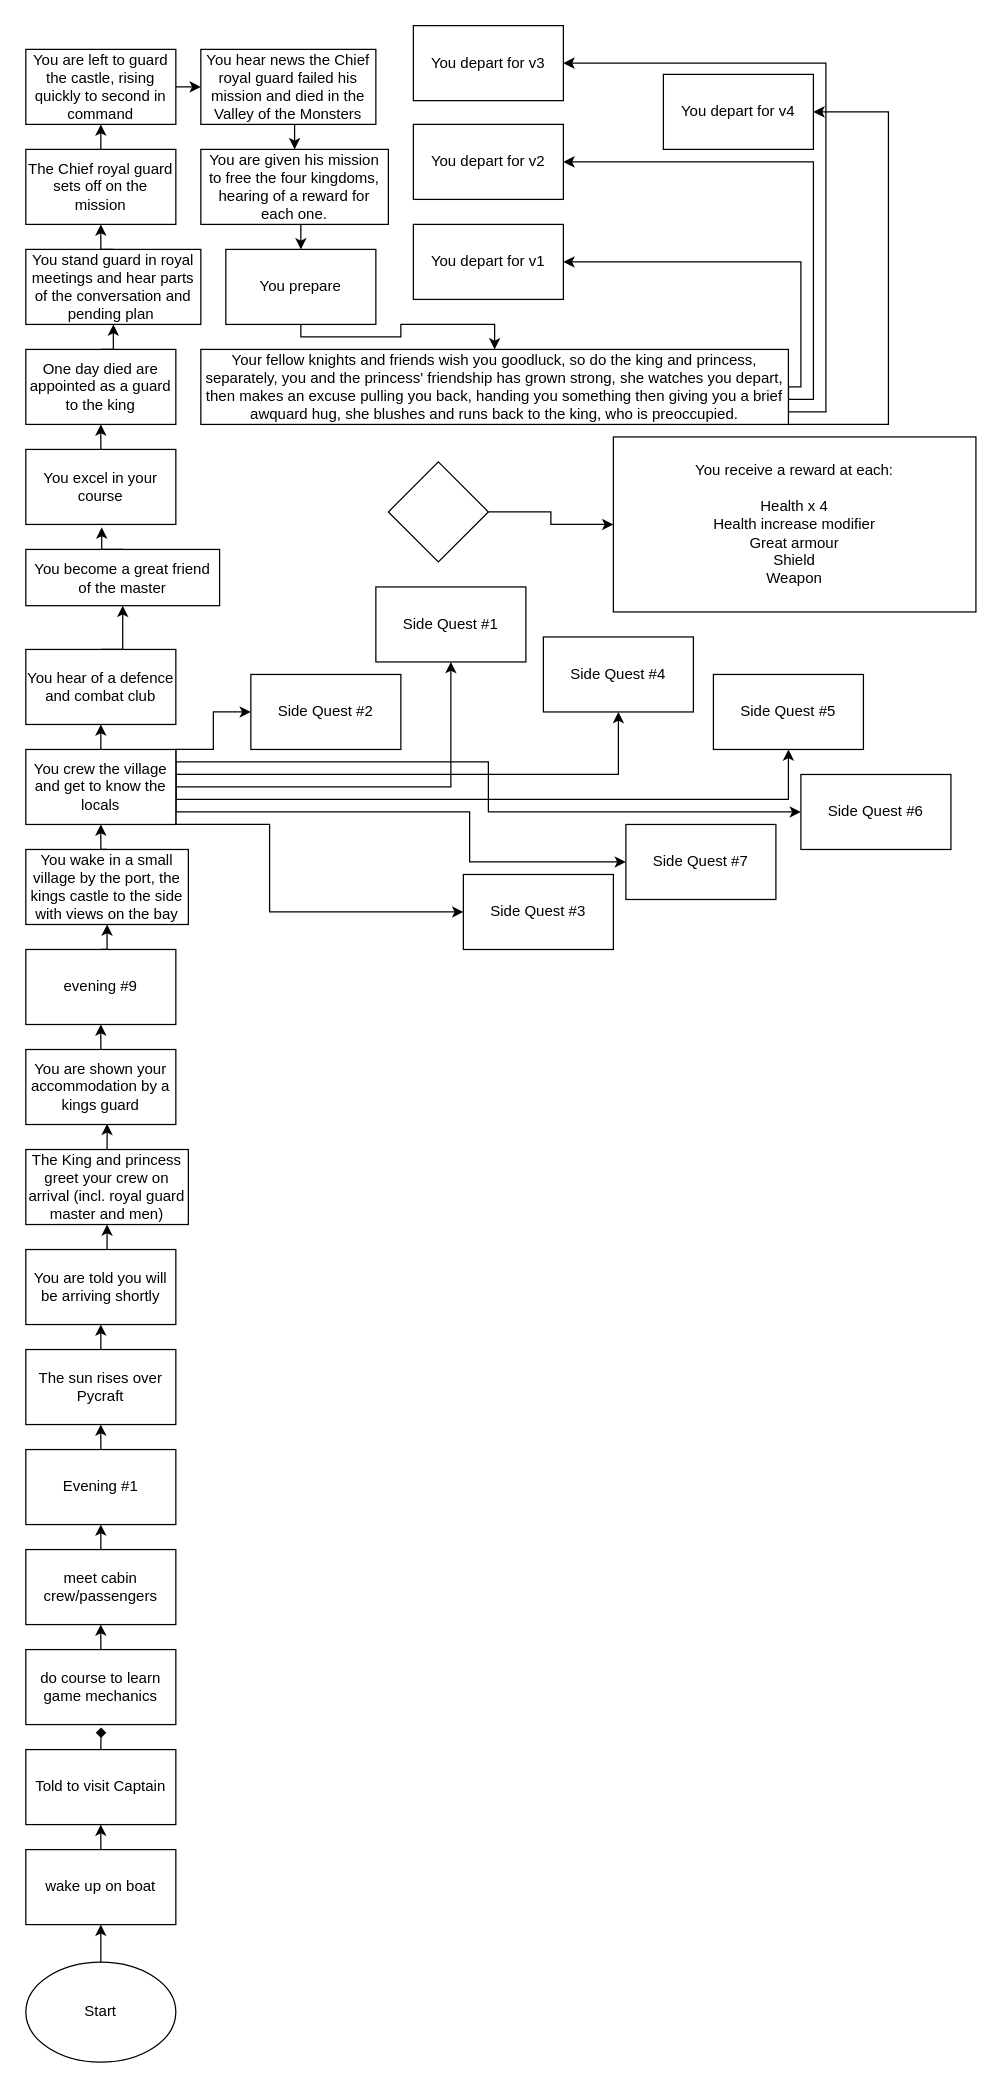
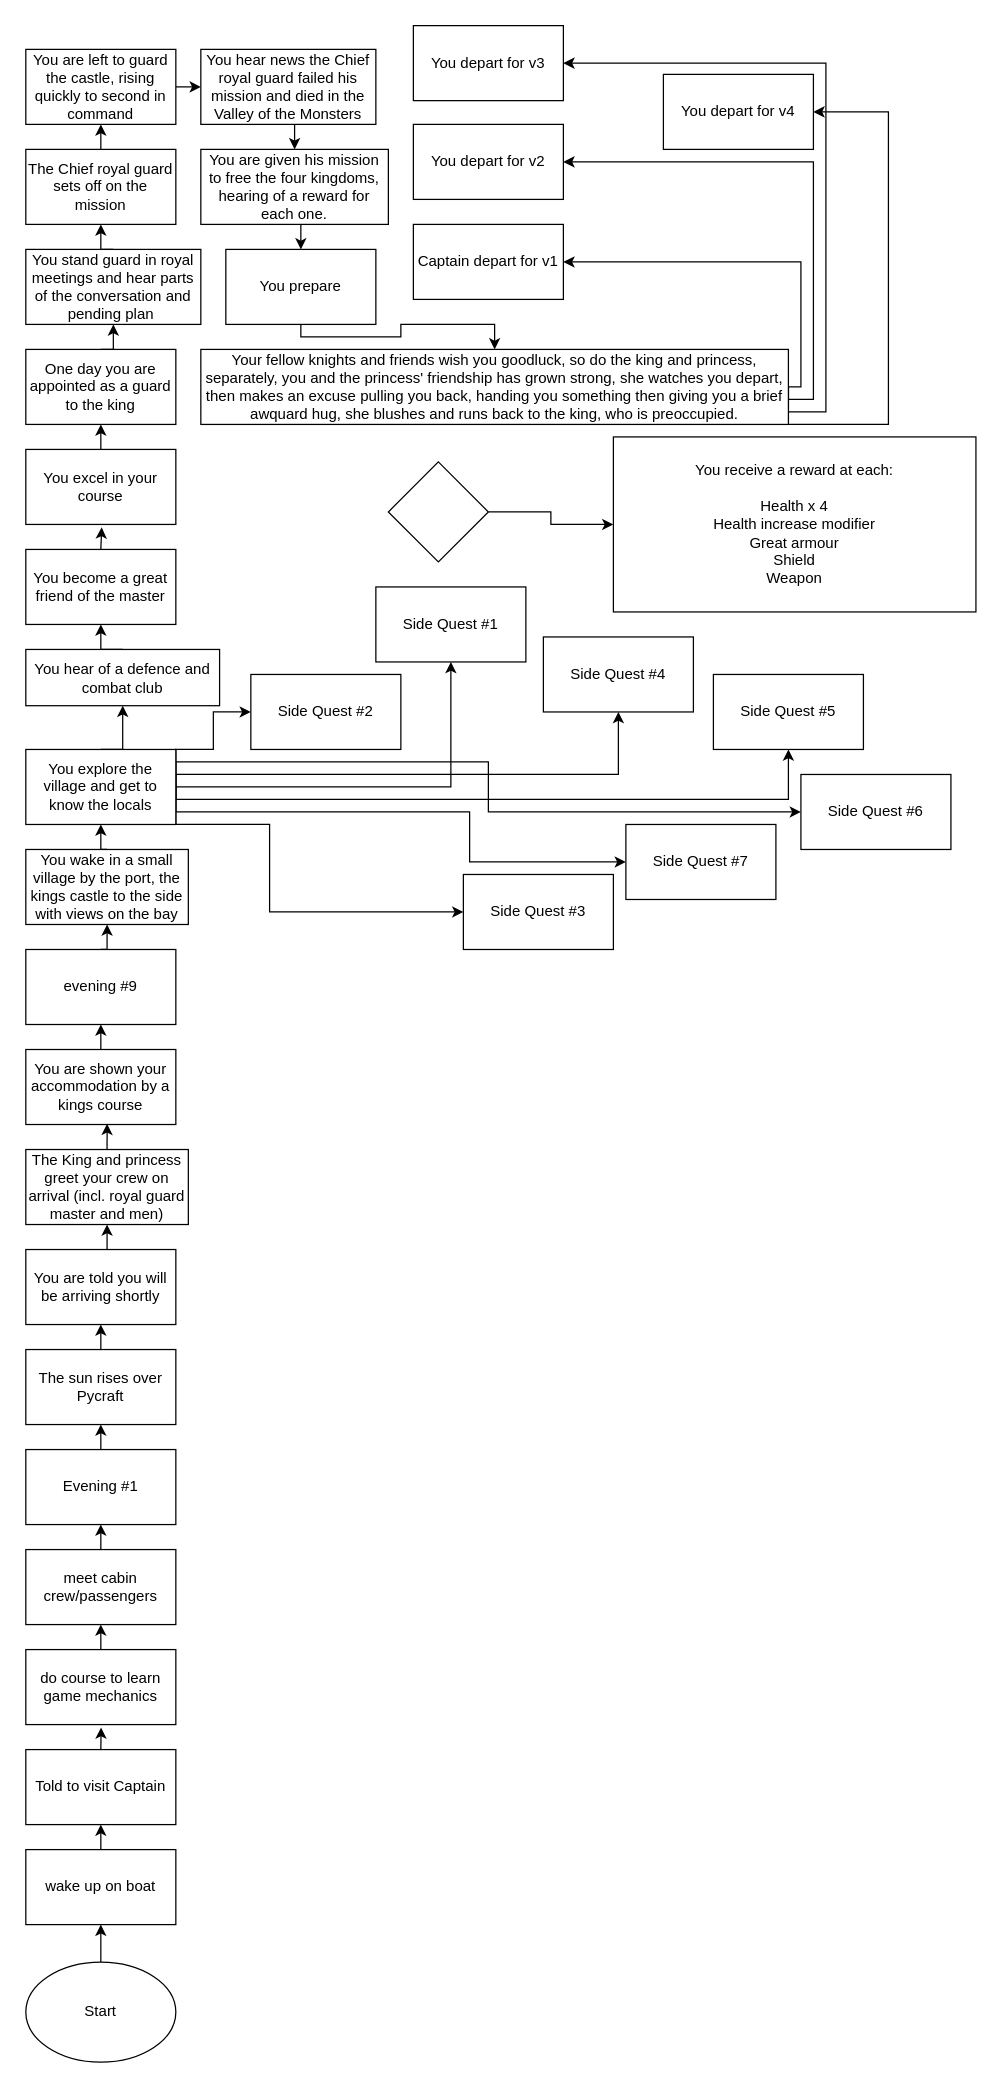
(488, 262) -> (488, 262)
(101, 387) -> (101, 387)
(123, 578) -> (101, 587)
(101, 687) -> (123, 678)
(101, 787) -> (101, 787)
(101, 1087) -> (101, 1087)
(101, 1738) -> (101, 1737)
